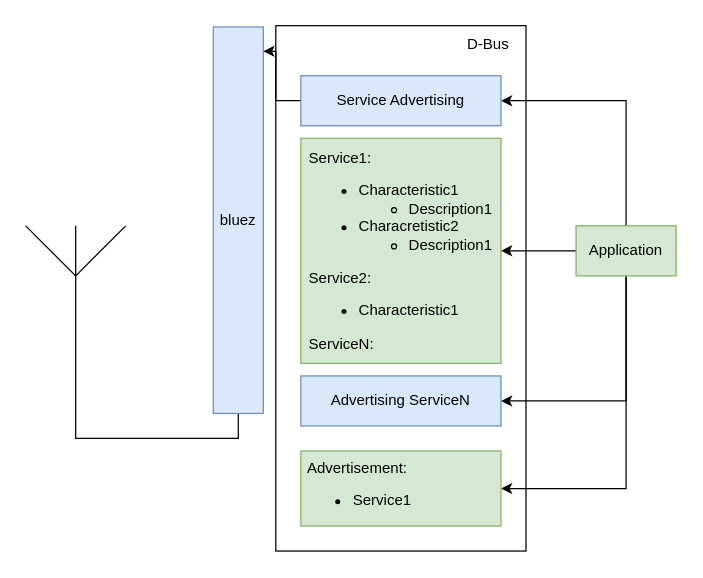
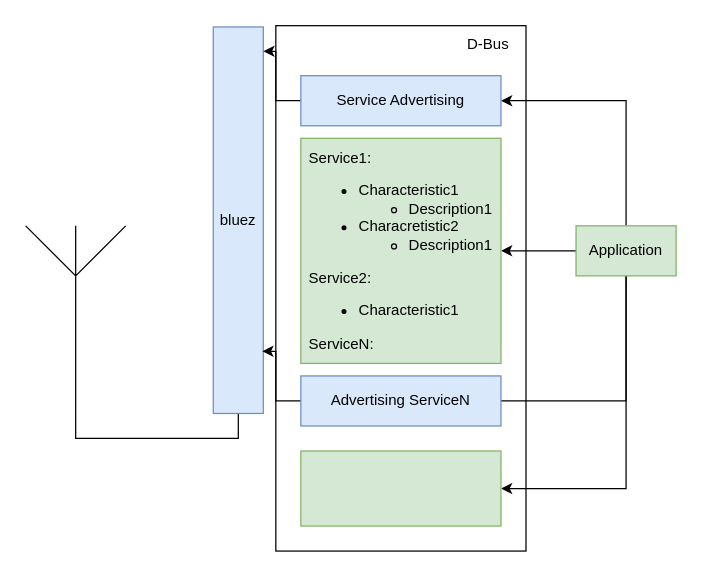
none -> (287, 401)
(511, 401) -> (507, 401)
(401, 488) -> none
